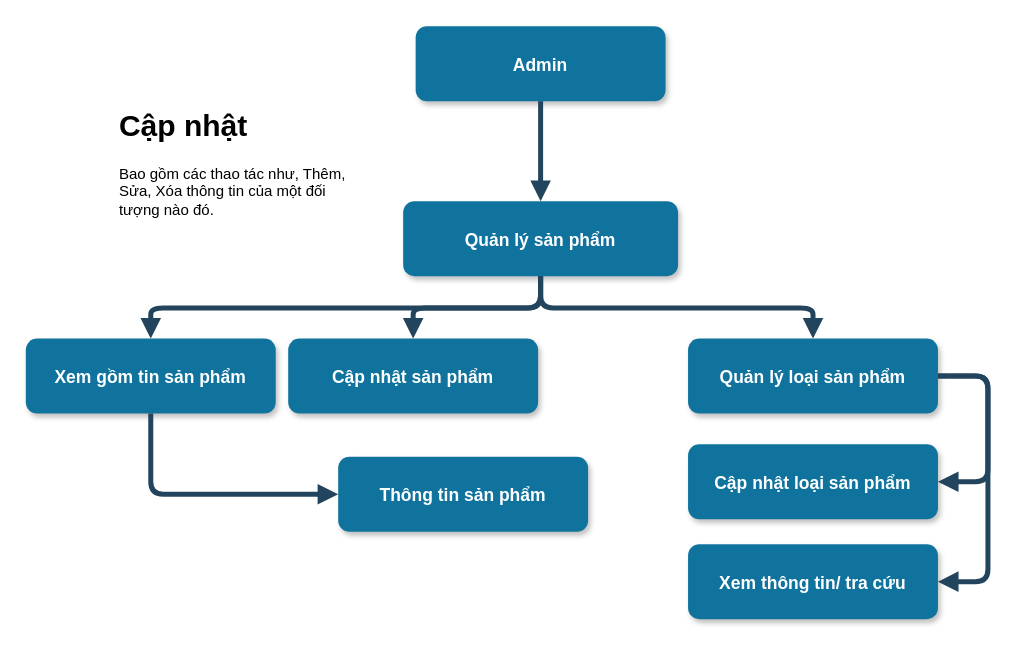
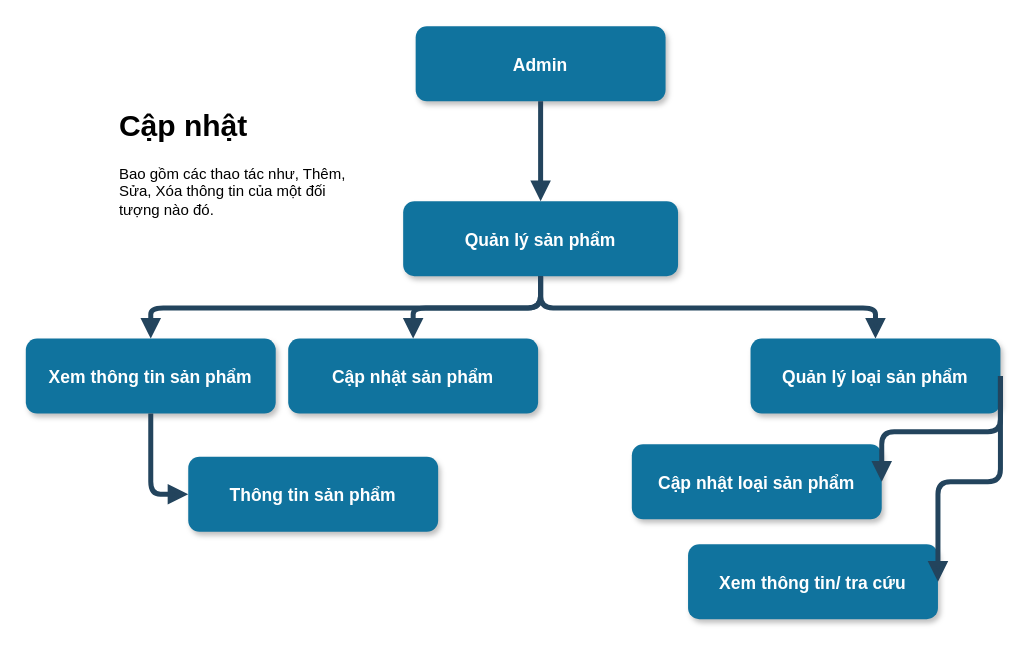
(813, 376) -> (876, 376)
(150, 377) -> (150, 377)
(813, 482) -> (757, 482)
(463, 494) -> (313, 494)
